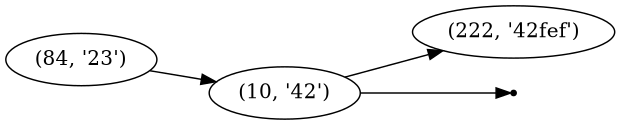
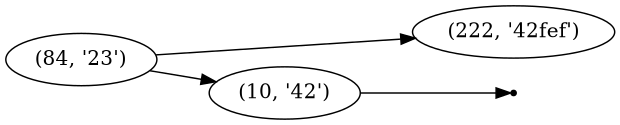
(387, 66) -> (278, 47)
